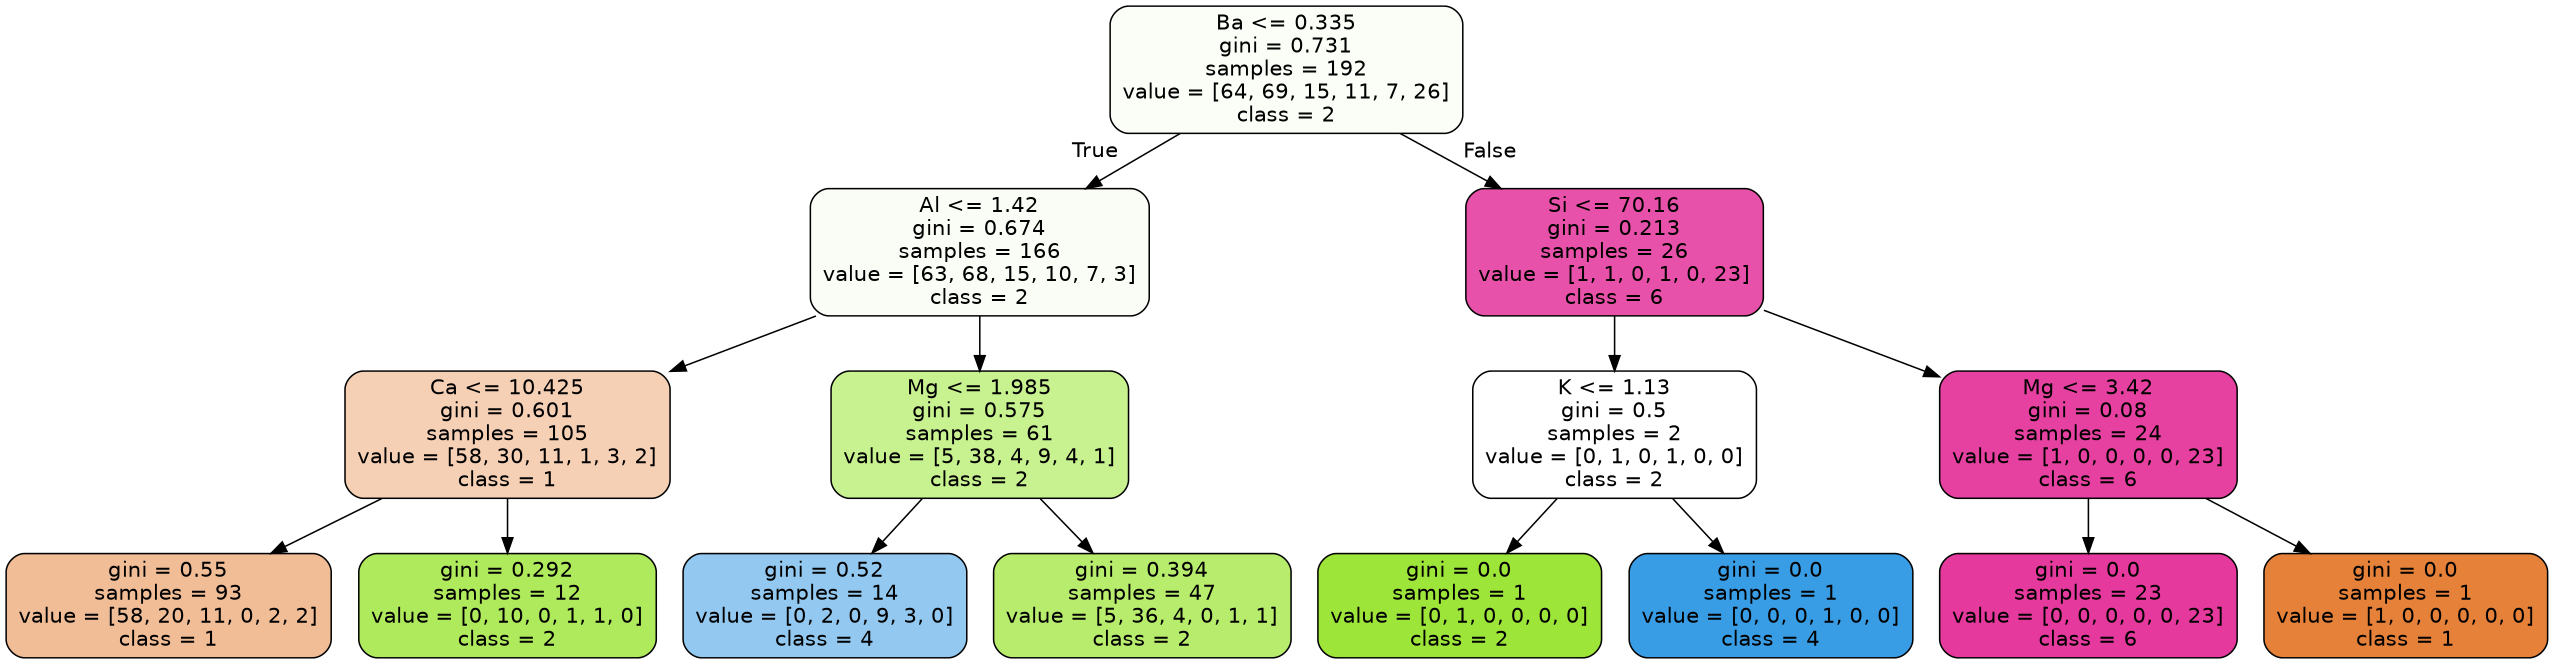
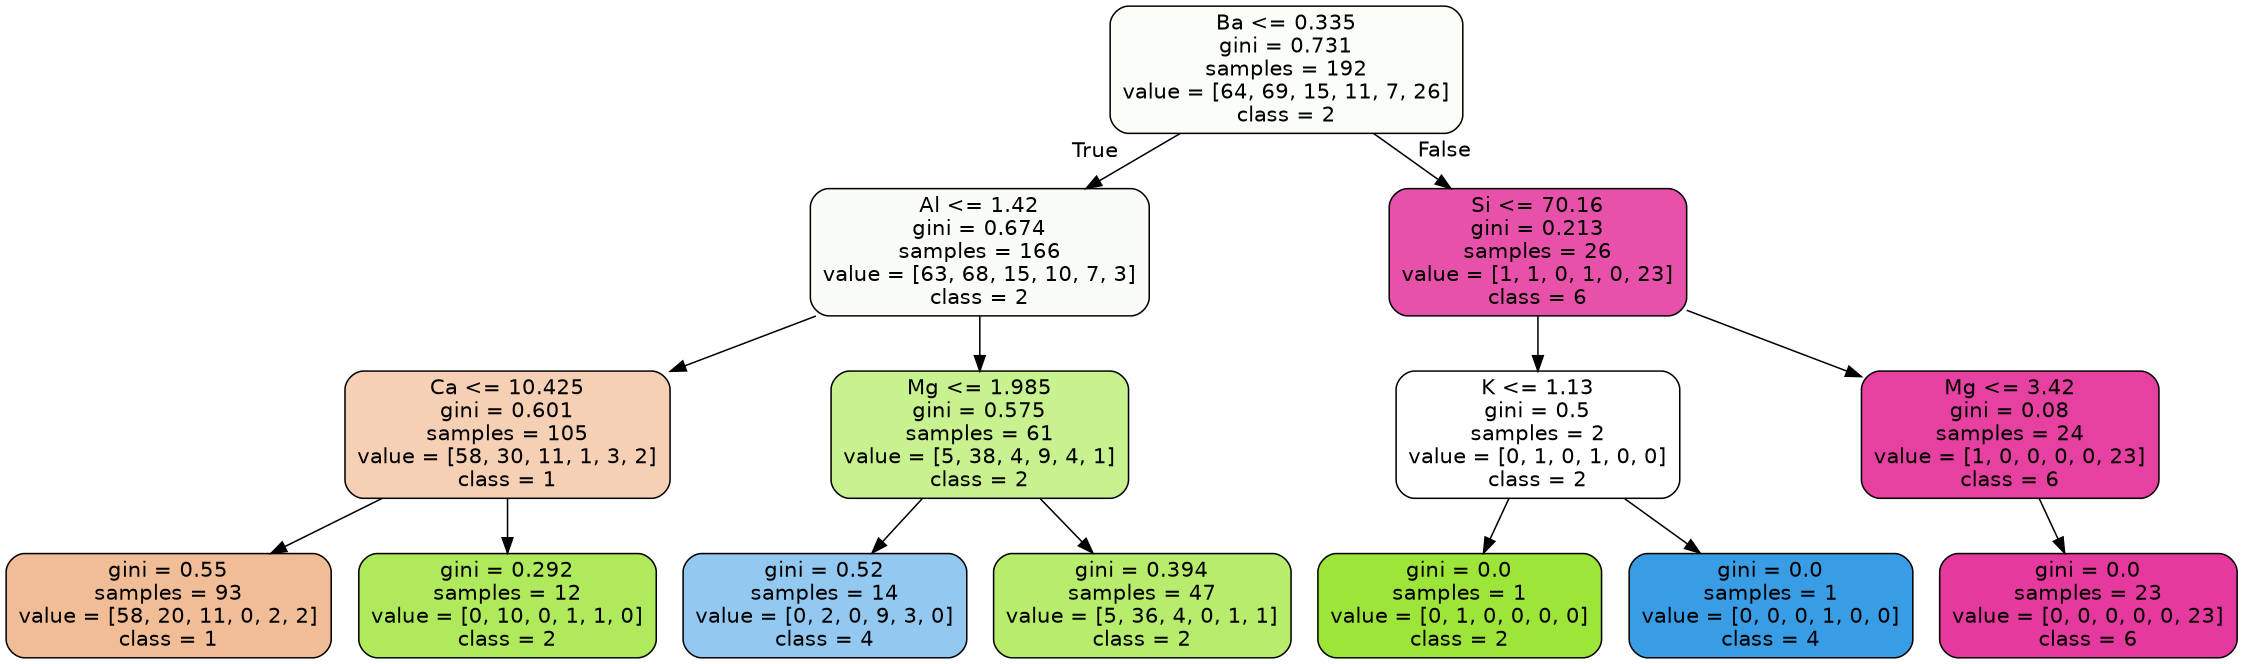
(2406, 606) -> none
